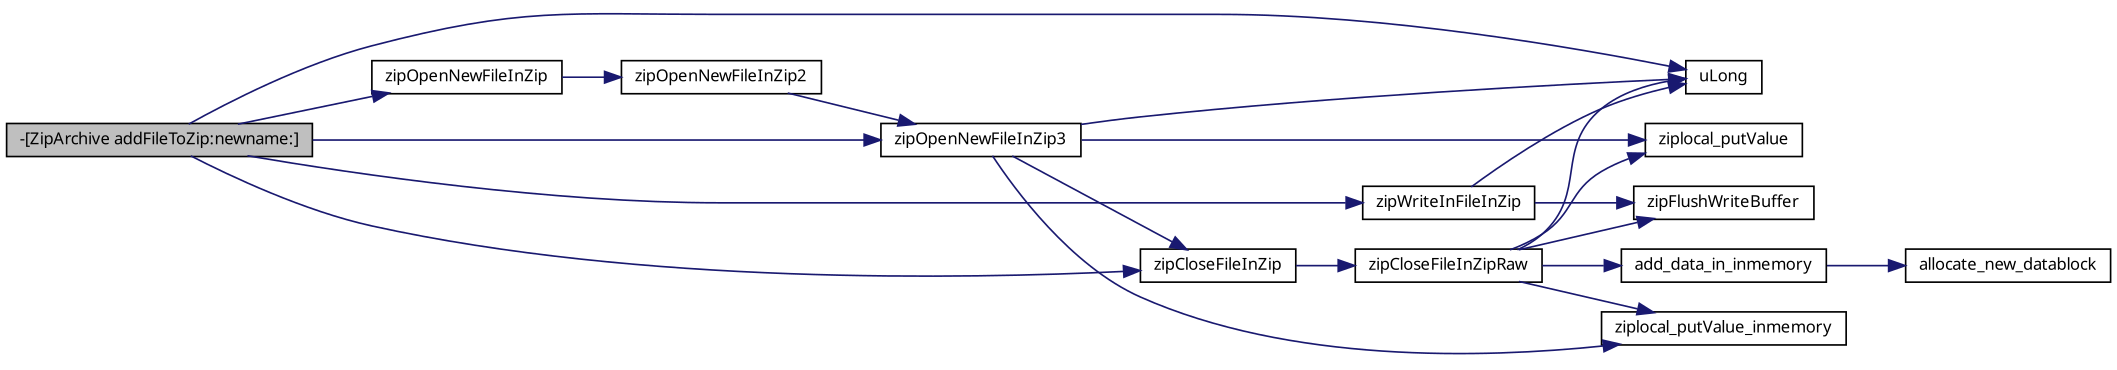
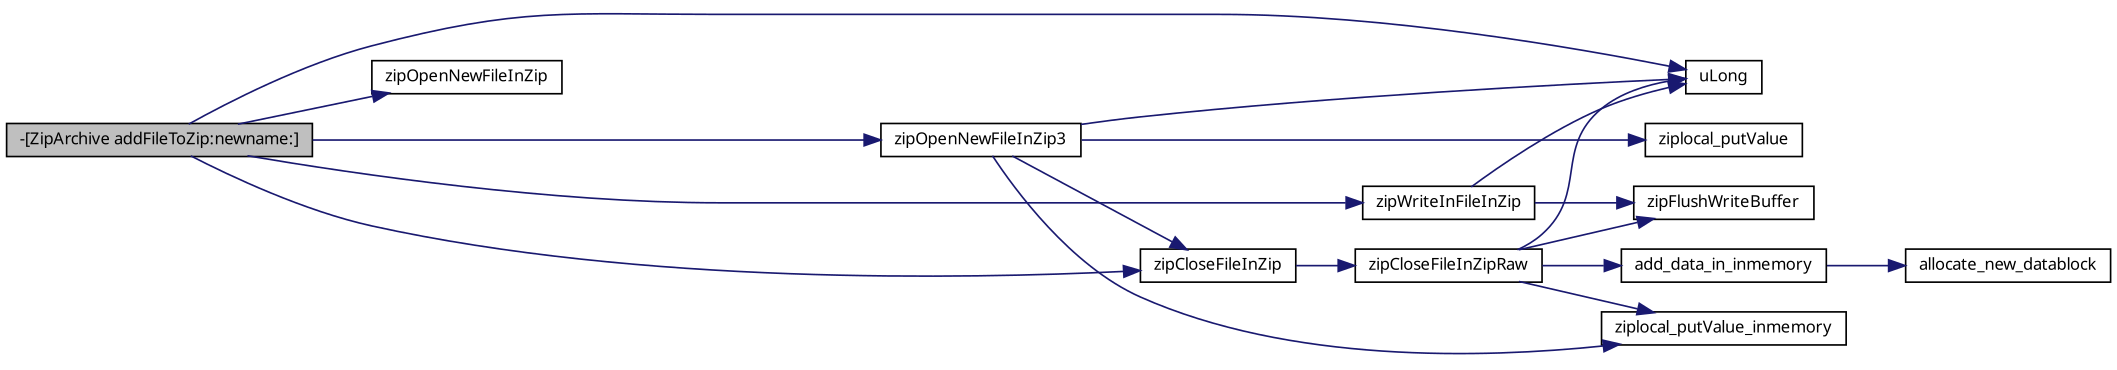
(721, 77) -> none
(1579, 192) -> none
